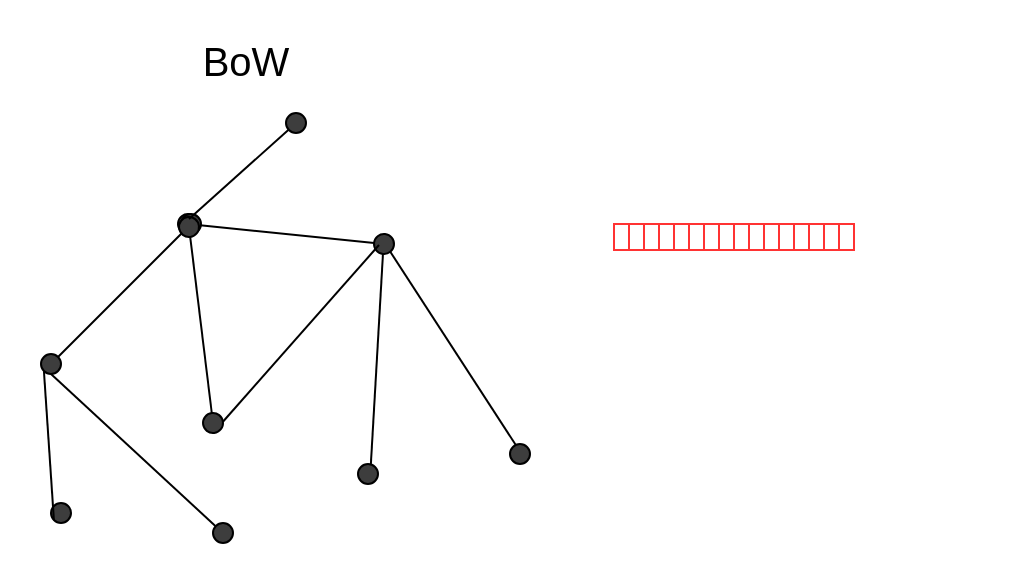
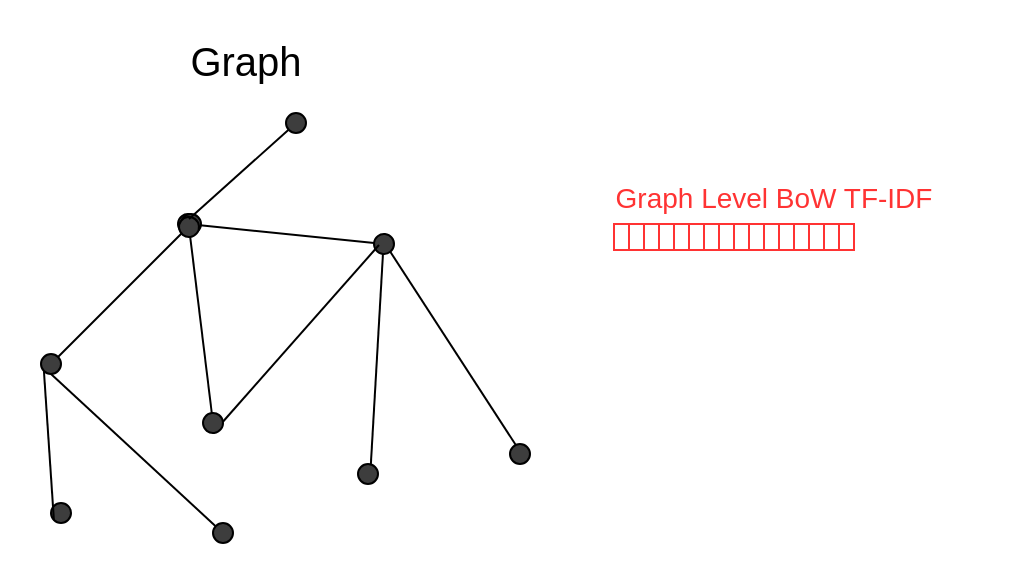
(247, 61) -> (247, 61)
none -> (775, 199)
